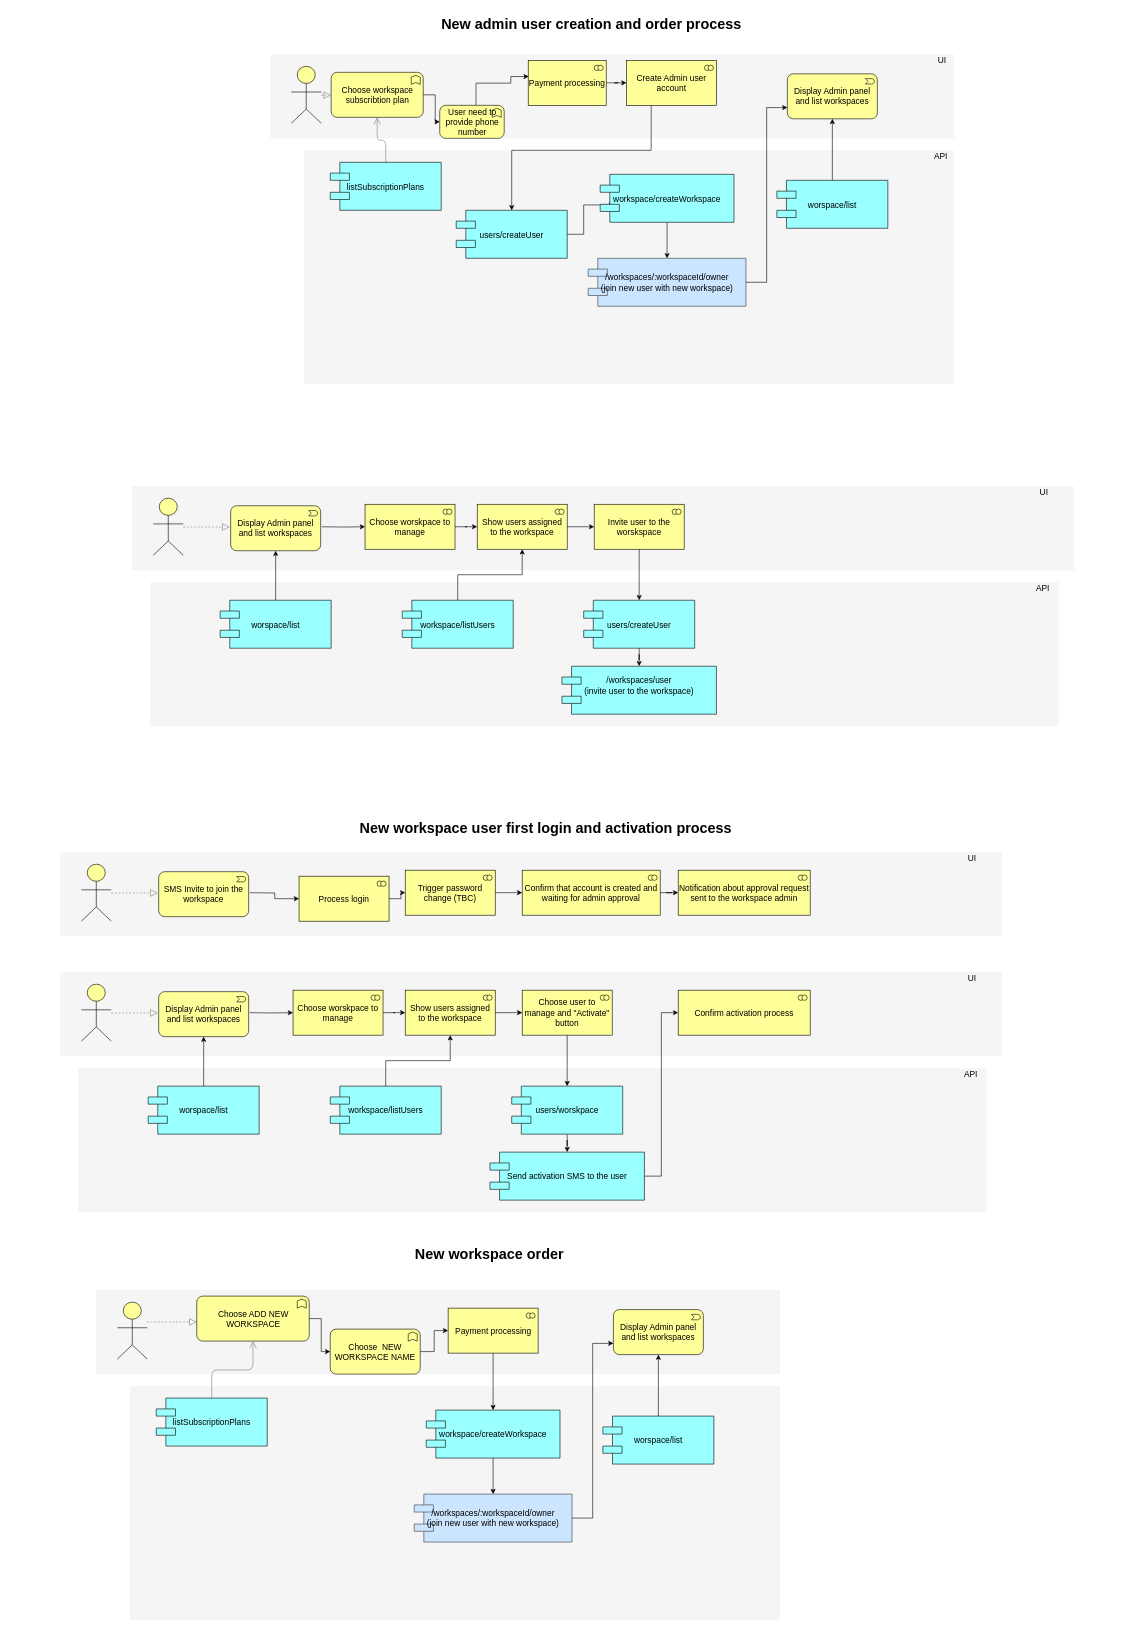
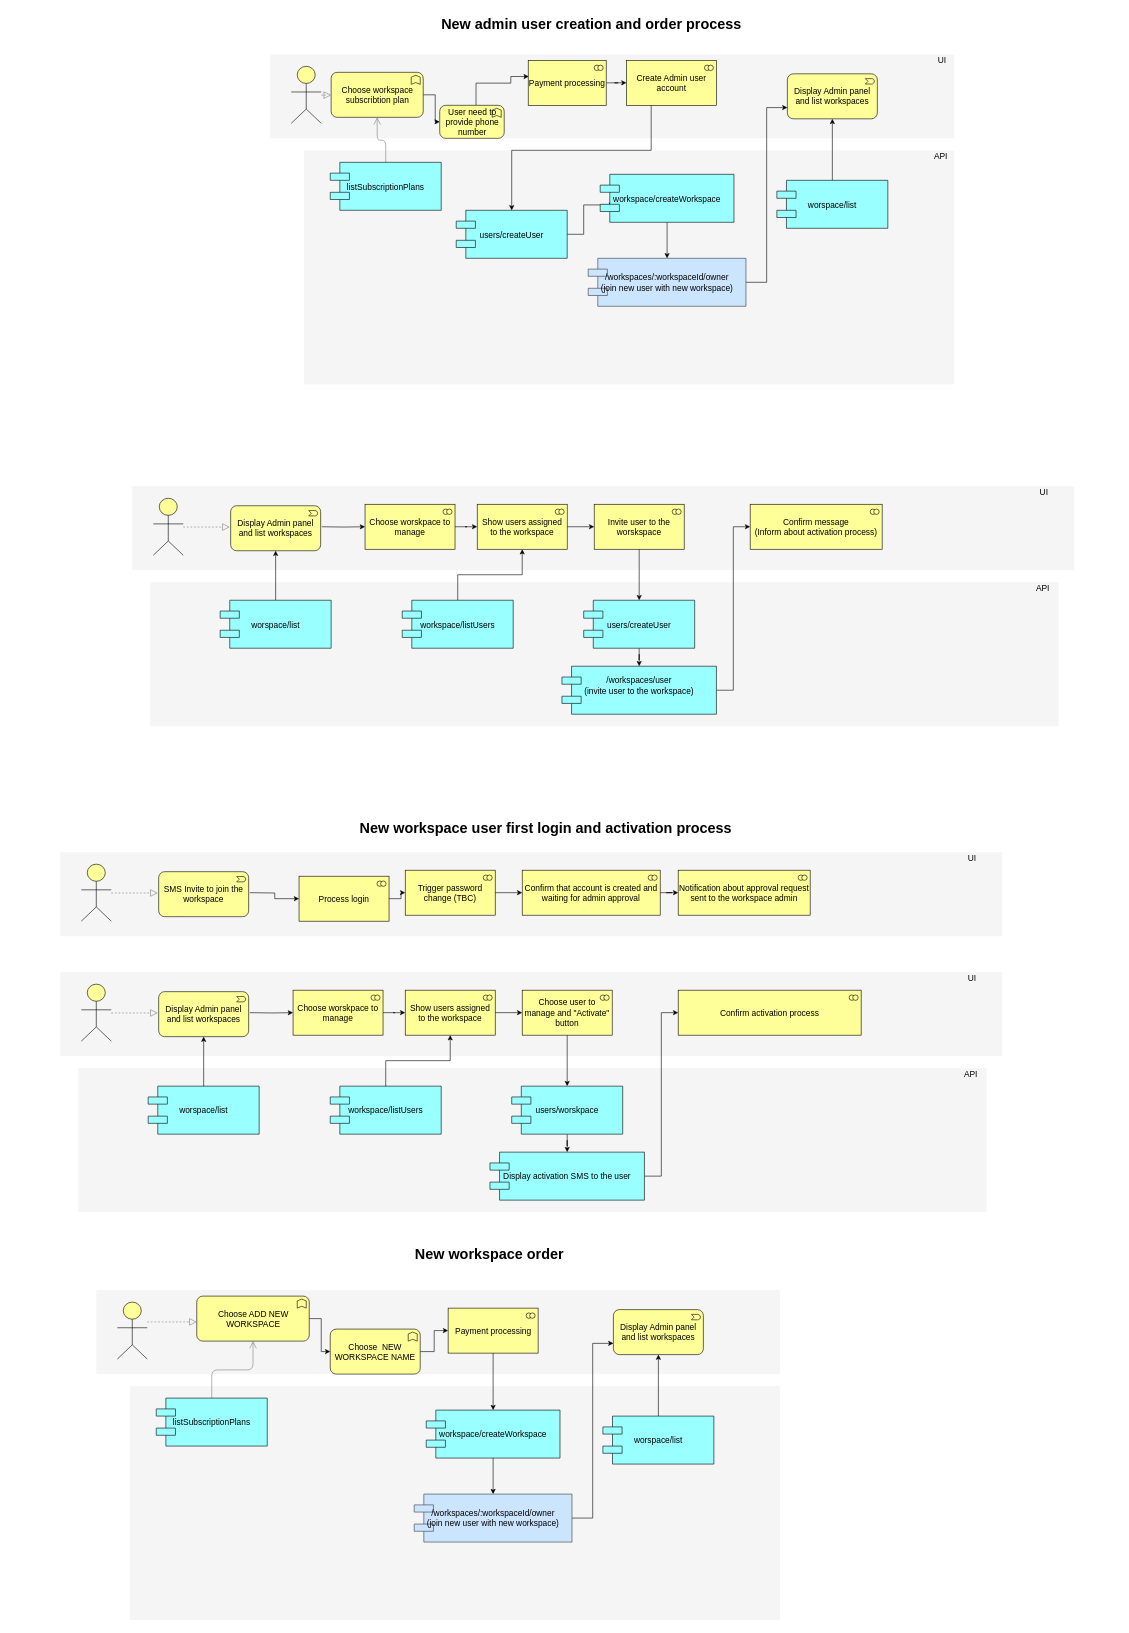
none -> (816, 527)
none -> (733, 690)
(744, 1013) -> (770, 1013)
(567, 1177) -> (567, 1177)
